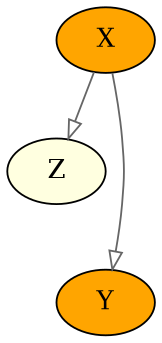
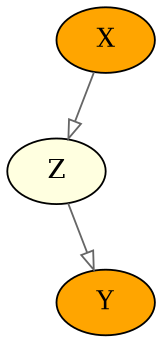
(124, 162) -> (78, 228)
